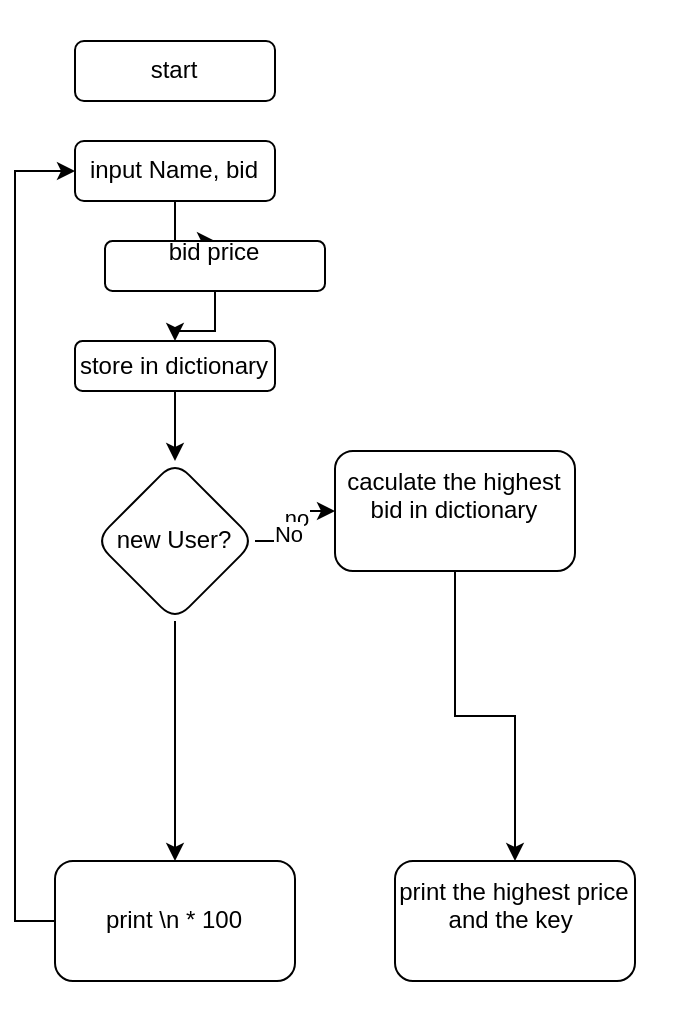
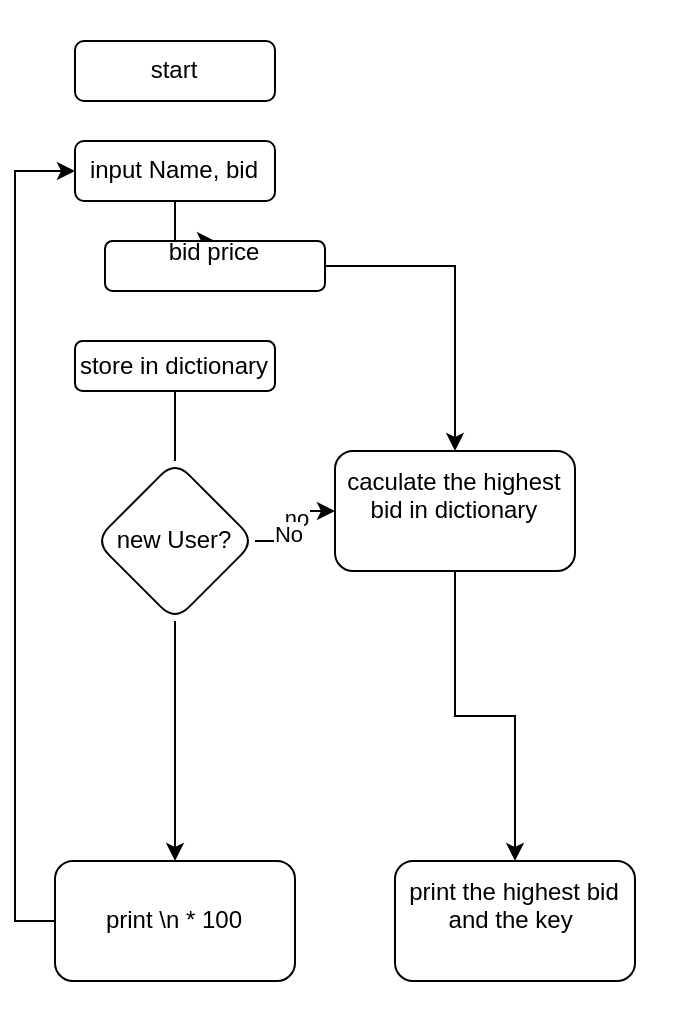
(214, 331) -> (455, 287)
(175, 446) -> (175, 452)
(515, 921) -> (515, 921)
